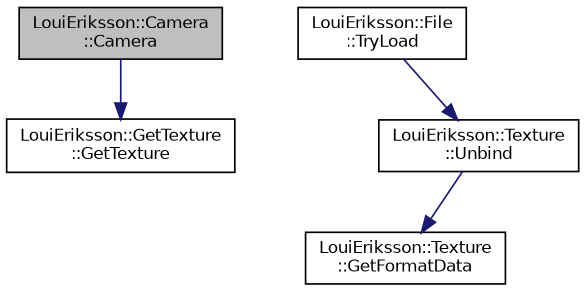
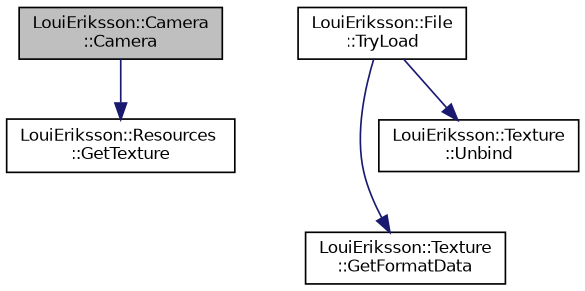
(121, 146) -> (121, 146)
(447, 195) -> (360, 139)
